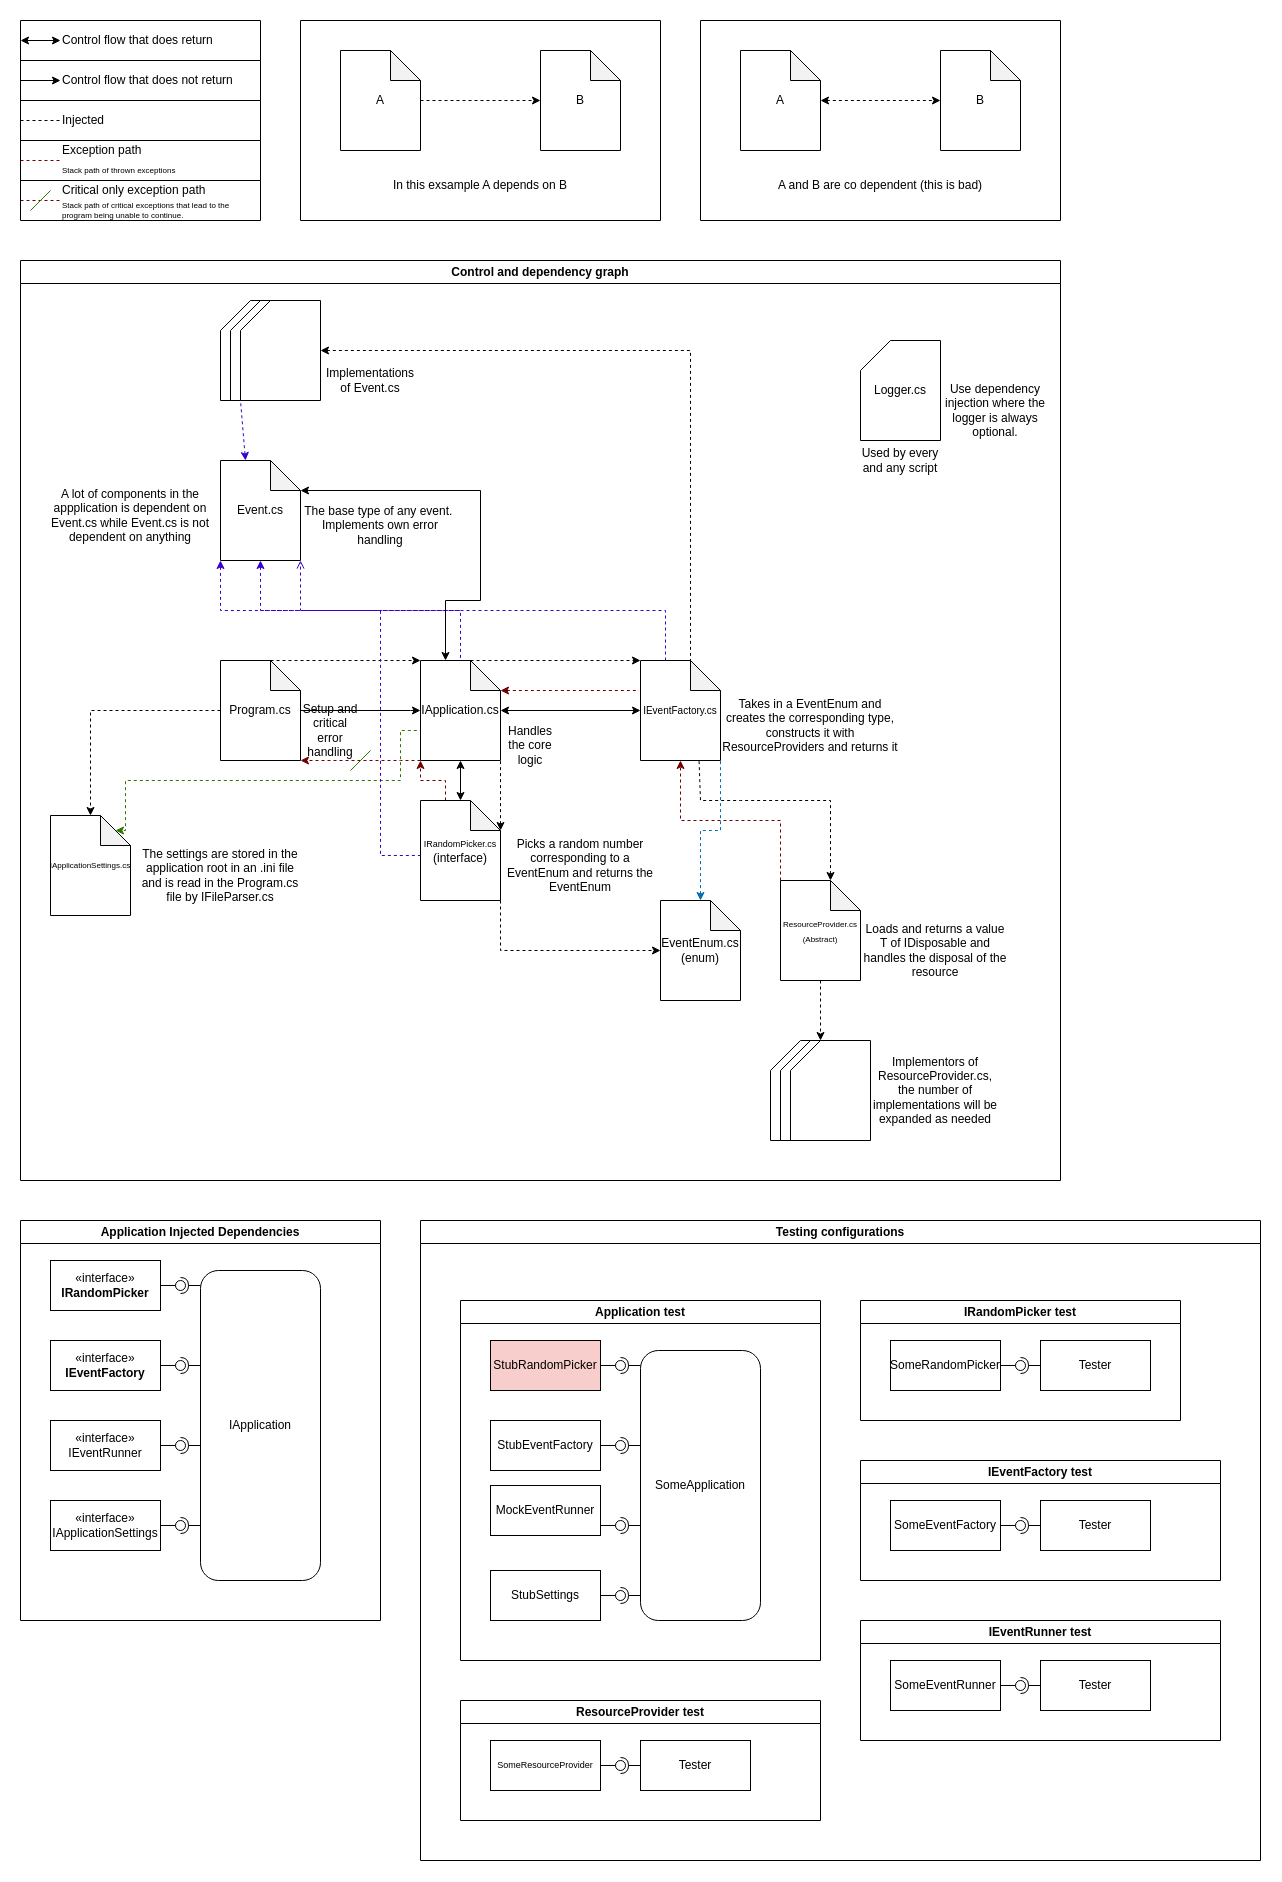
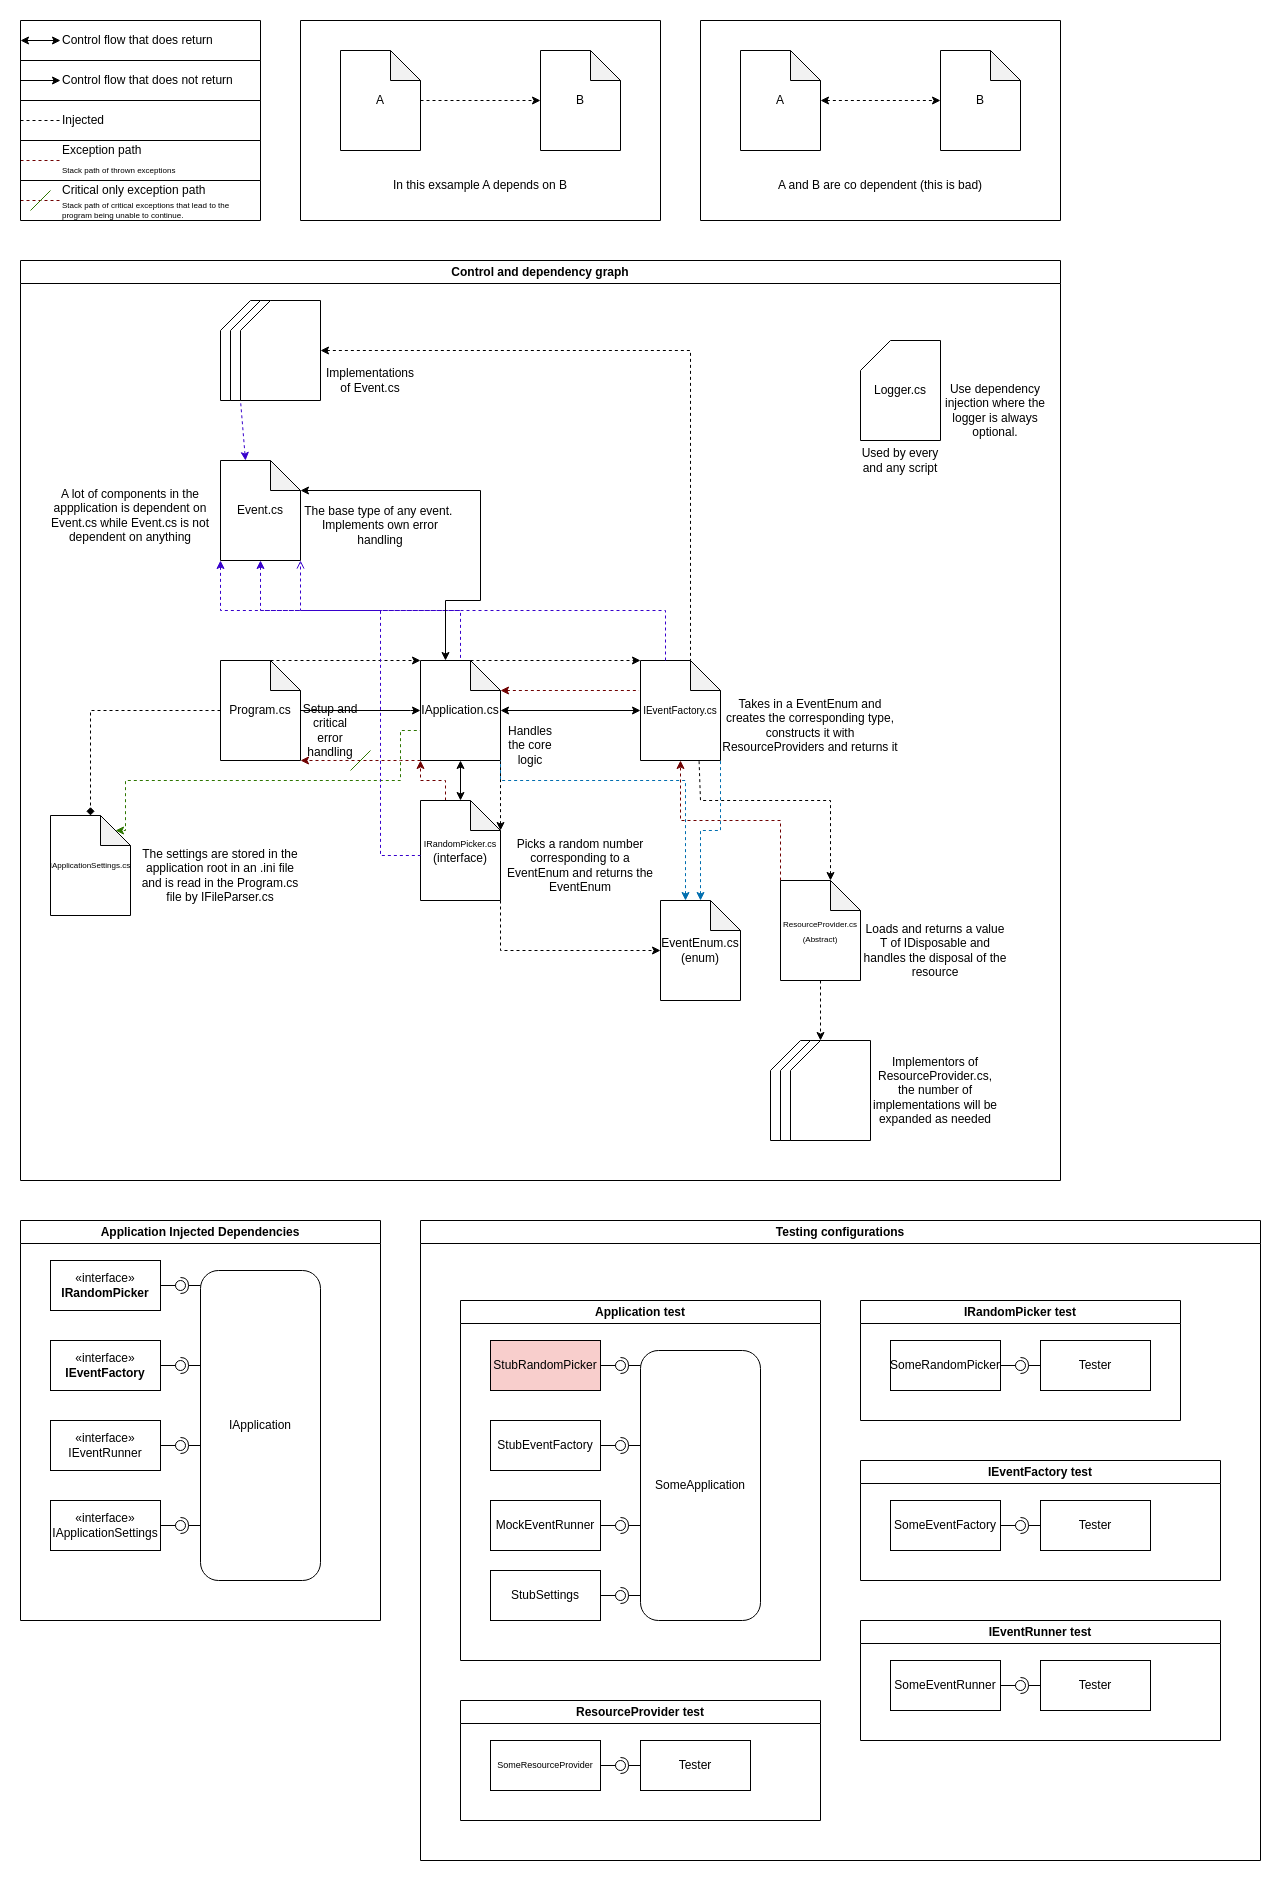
none -> (651, 781)
(91, 807) -> (91, 807)
(546, 1511) -> (546, 1526)
